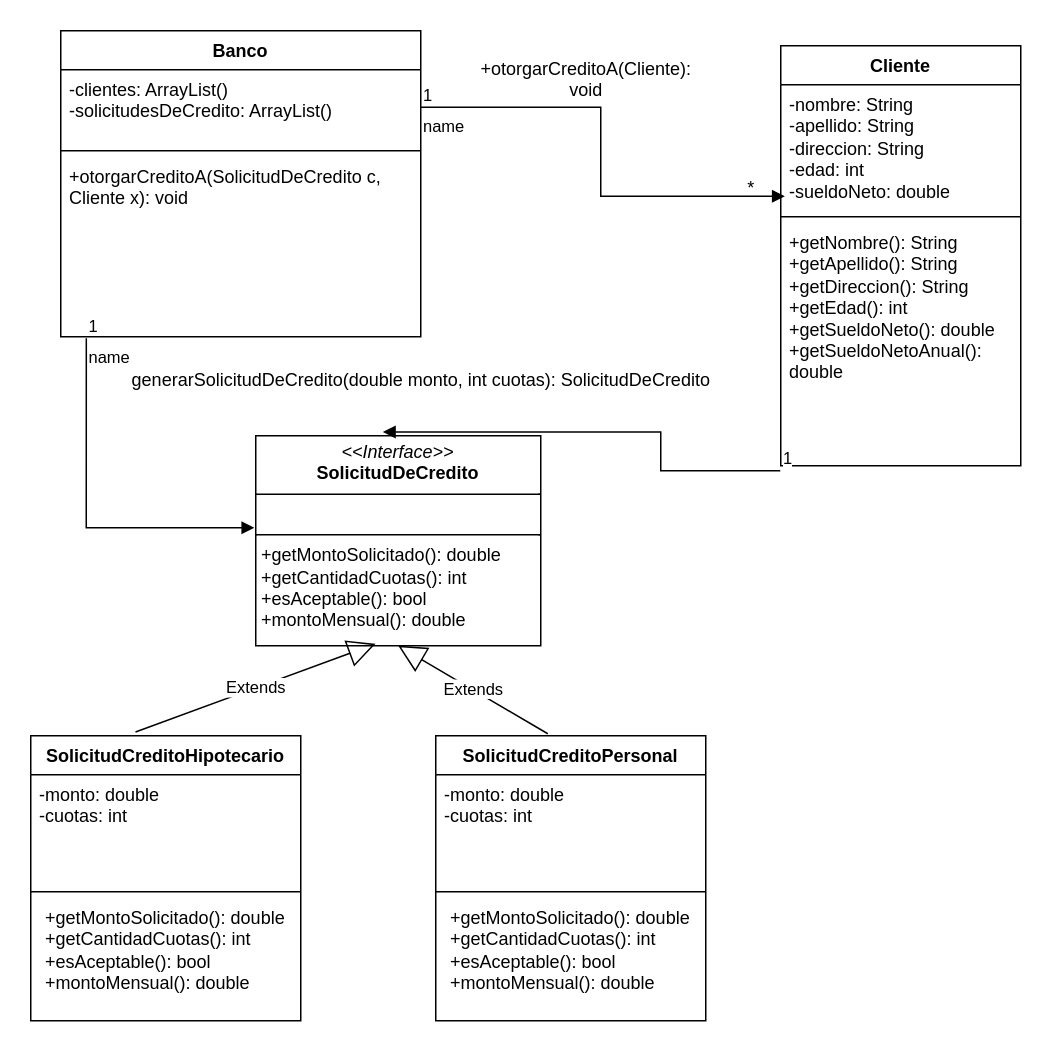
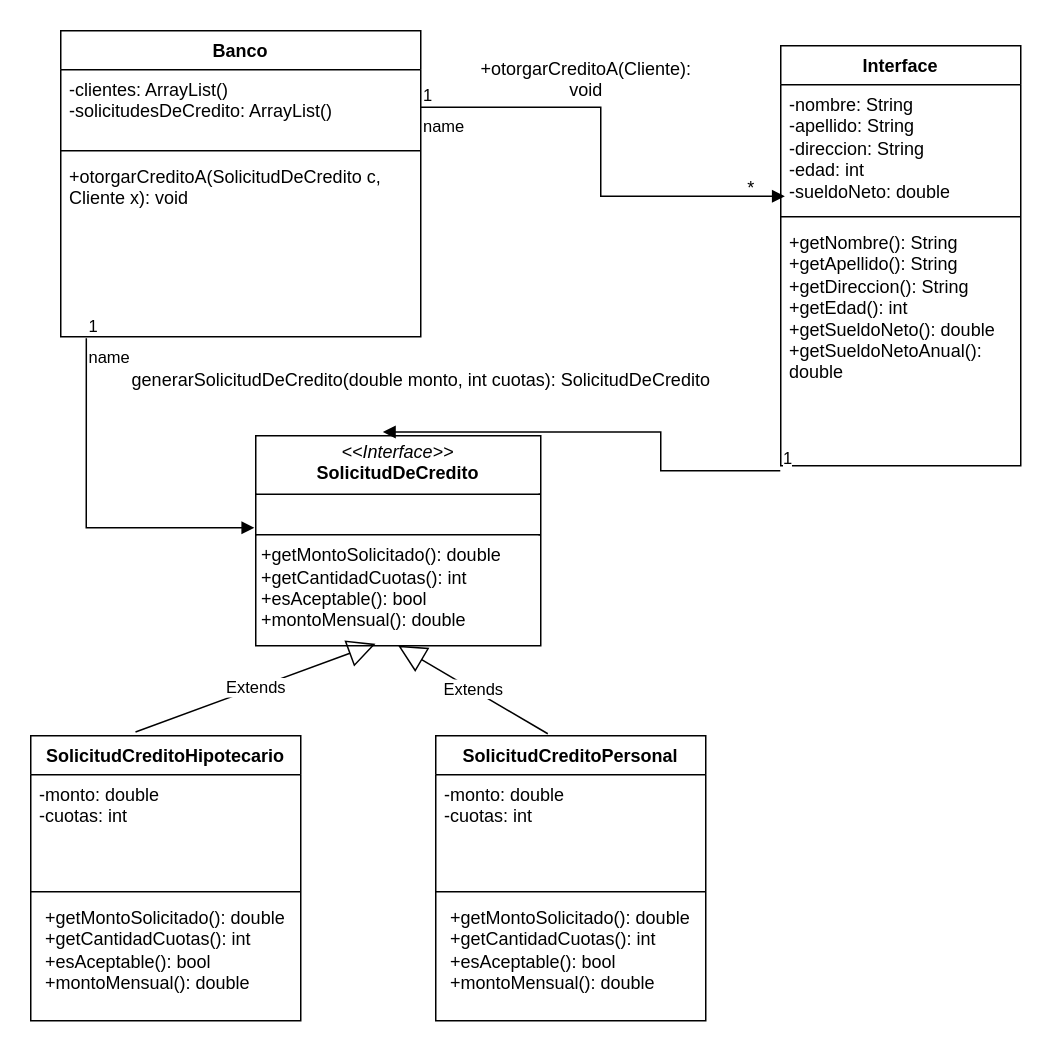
(901, 67) -> (901, 67)
